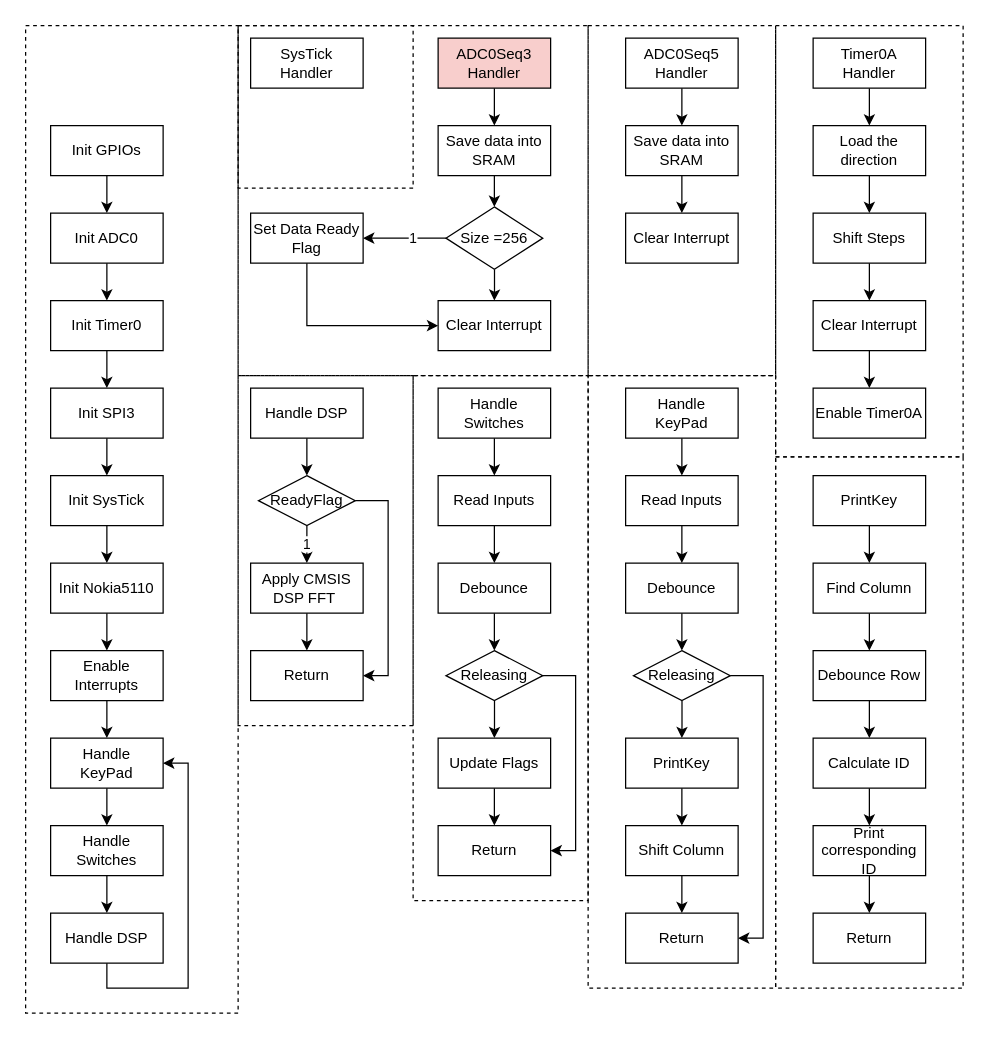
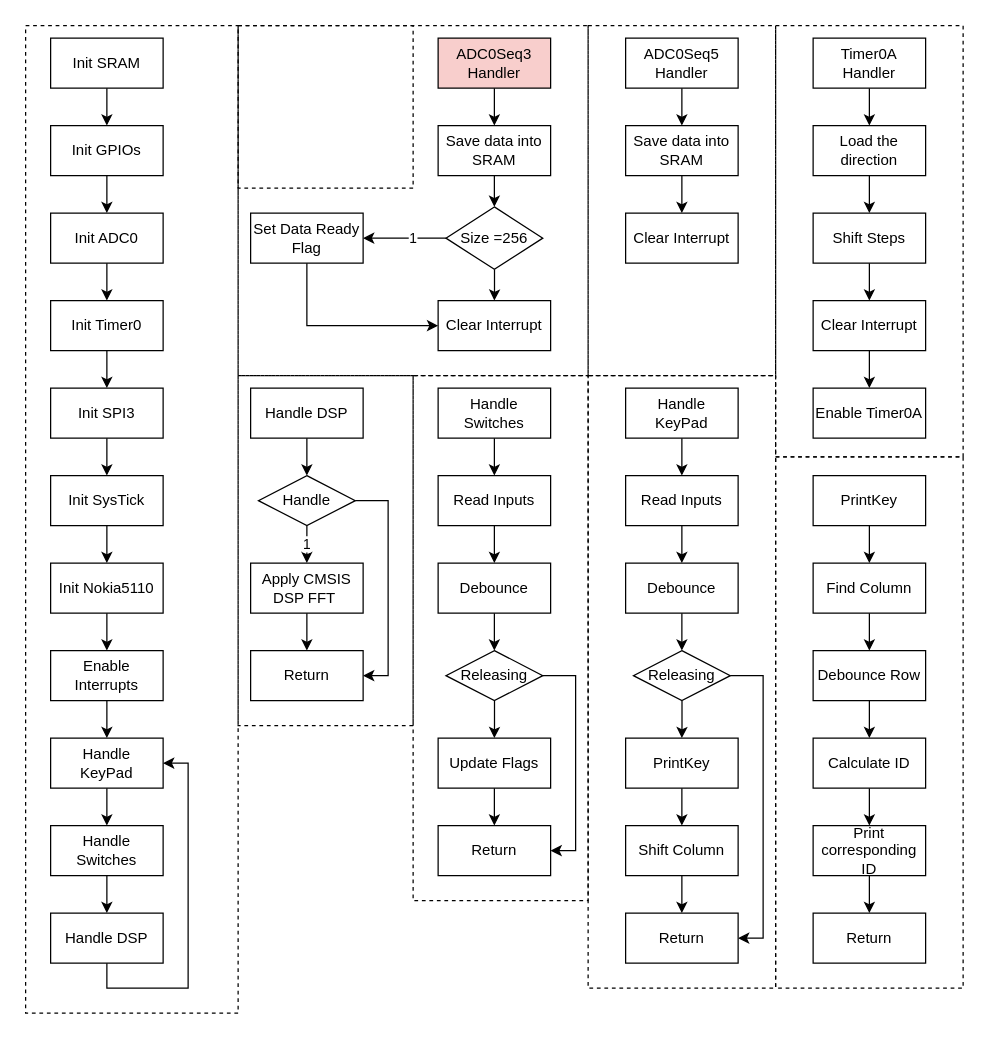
none -> (107, 63)
(307, 63) -> none
none -> (107, 111)
(307, 501) -> (307, 501)
